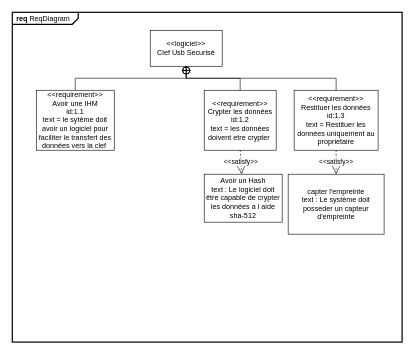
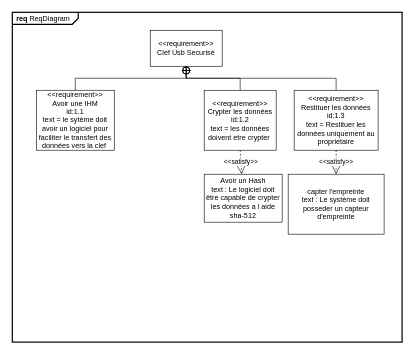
(186, 48) -> (186, 48)
